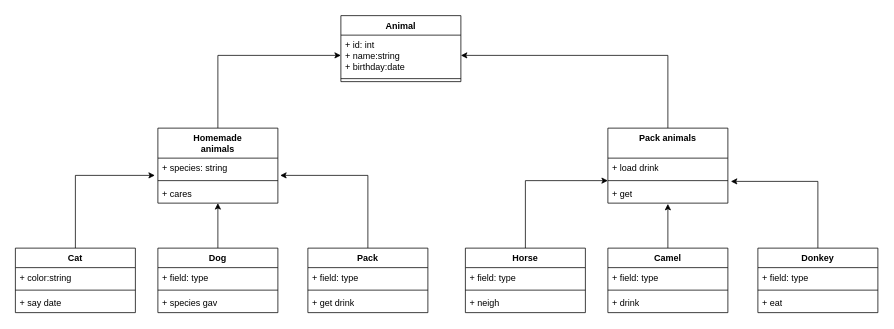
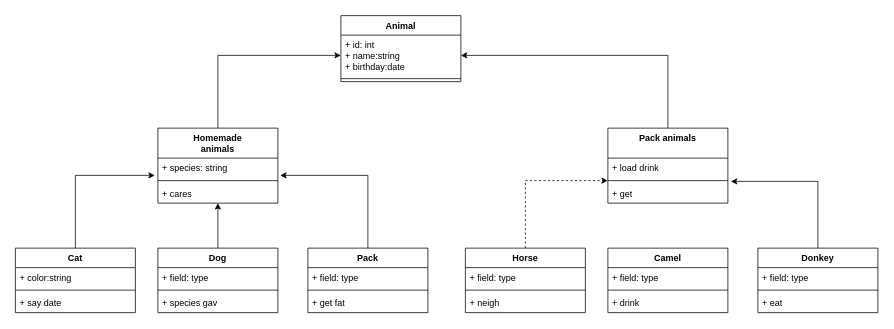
(530, 180) -> (530, 180)
(668, 210) -> none
(337, 304) -> (333, 304)
